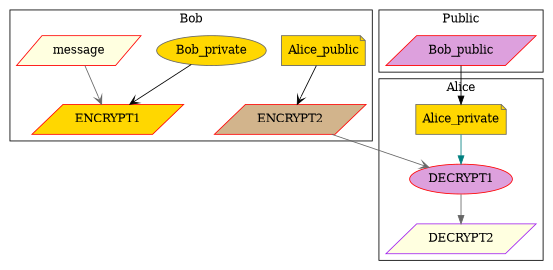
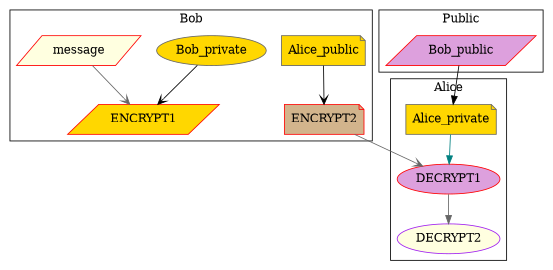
(290, 119) -> (324, 119)
(461, 239) -> (449, 239)
